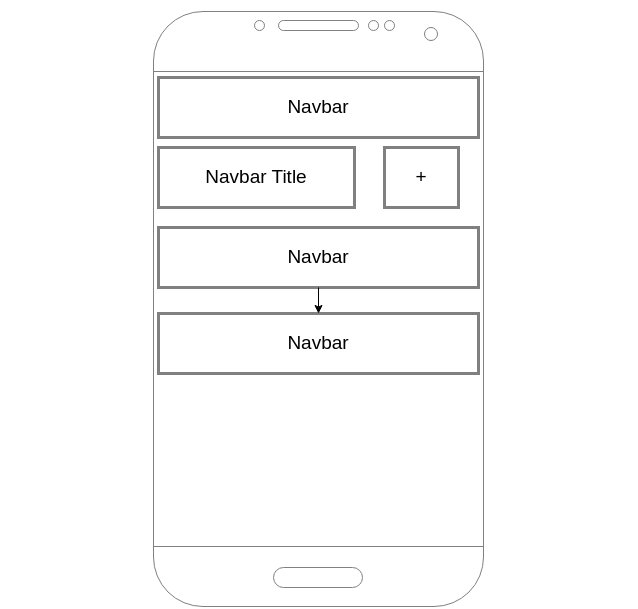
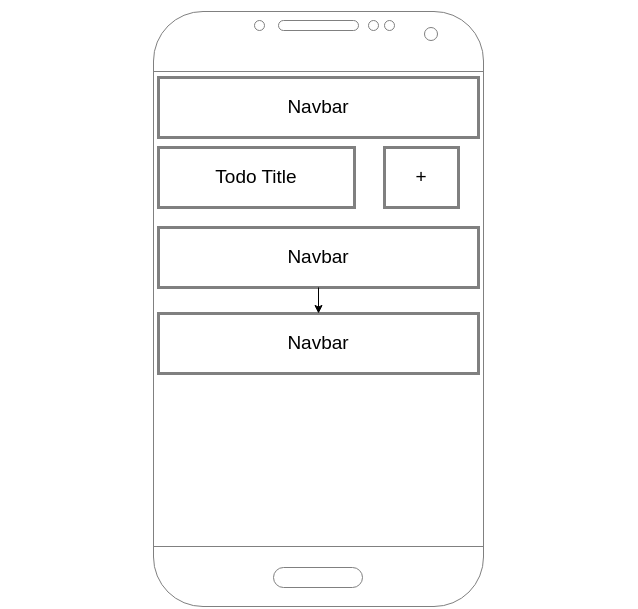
(257, 178) -> (257, 178)
